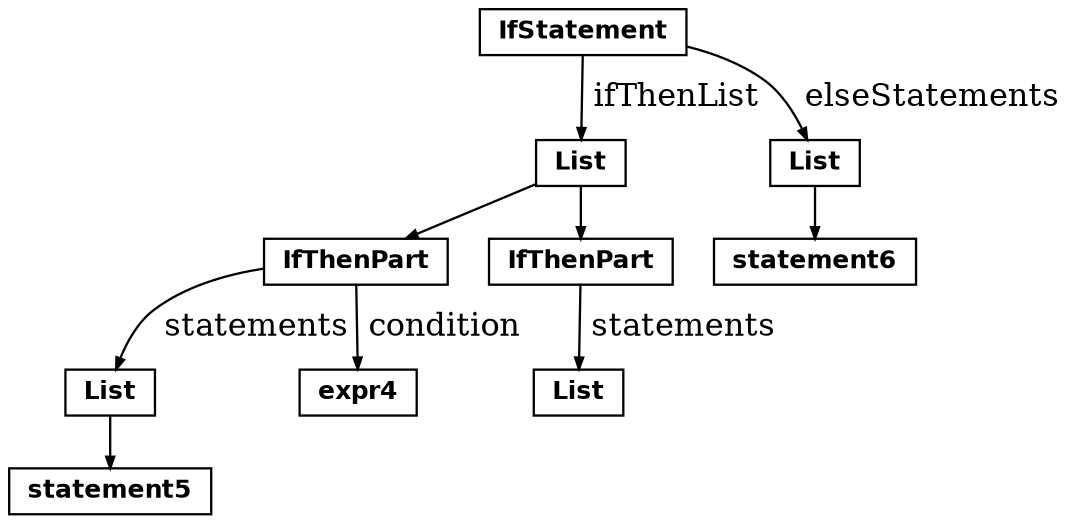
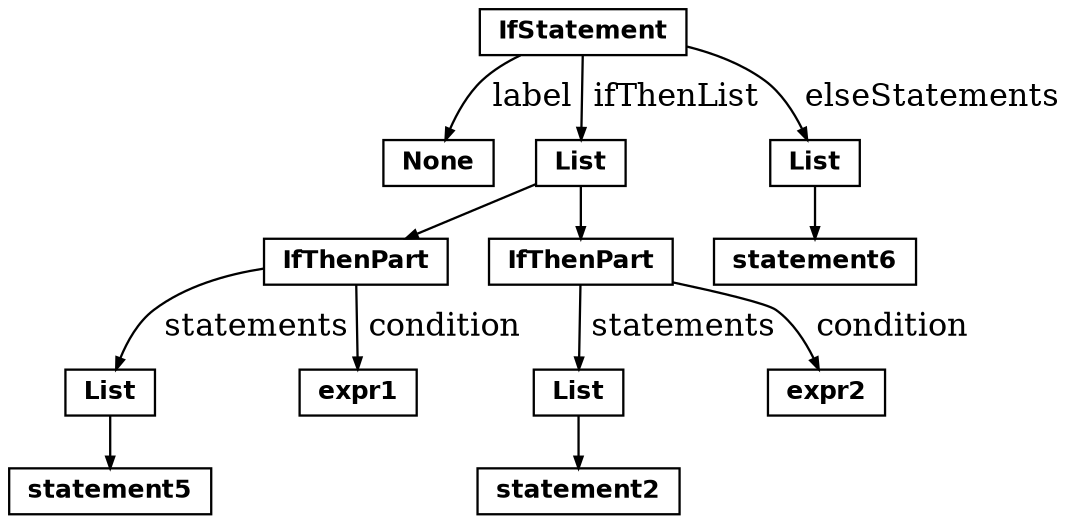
none -> (439, 163)
(358, 393) -> (358, 393)
none -> (826, 393)
none -> (579, 491)
